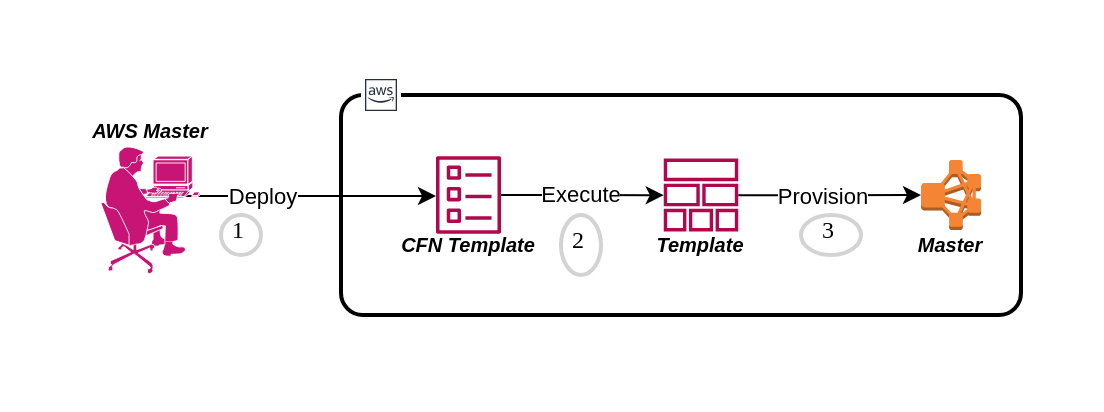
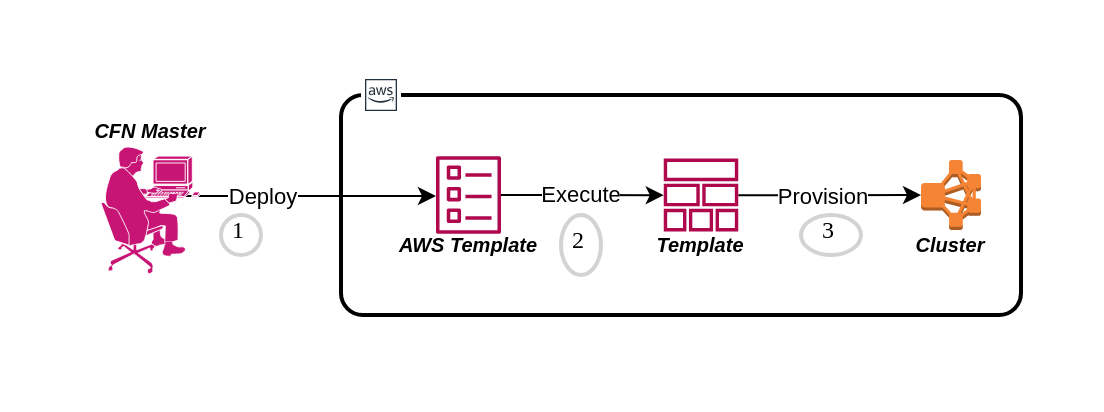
(151, 131) -> (151, 131)
(469, 245) -> (469, 245)
(951, 245) -> (951, 245)
